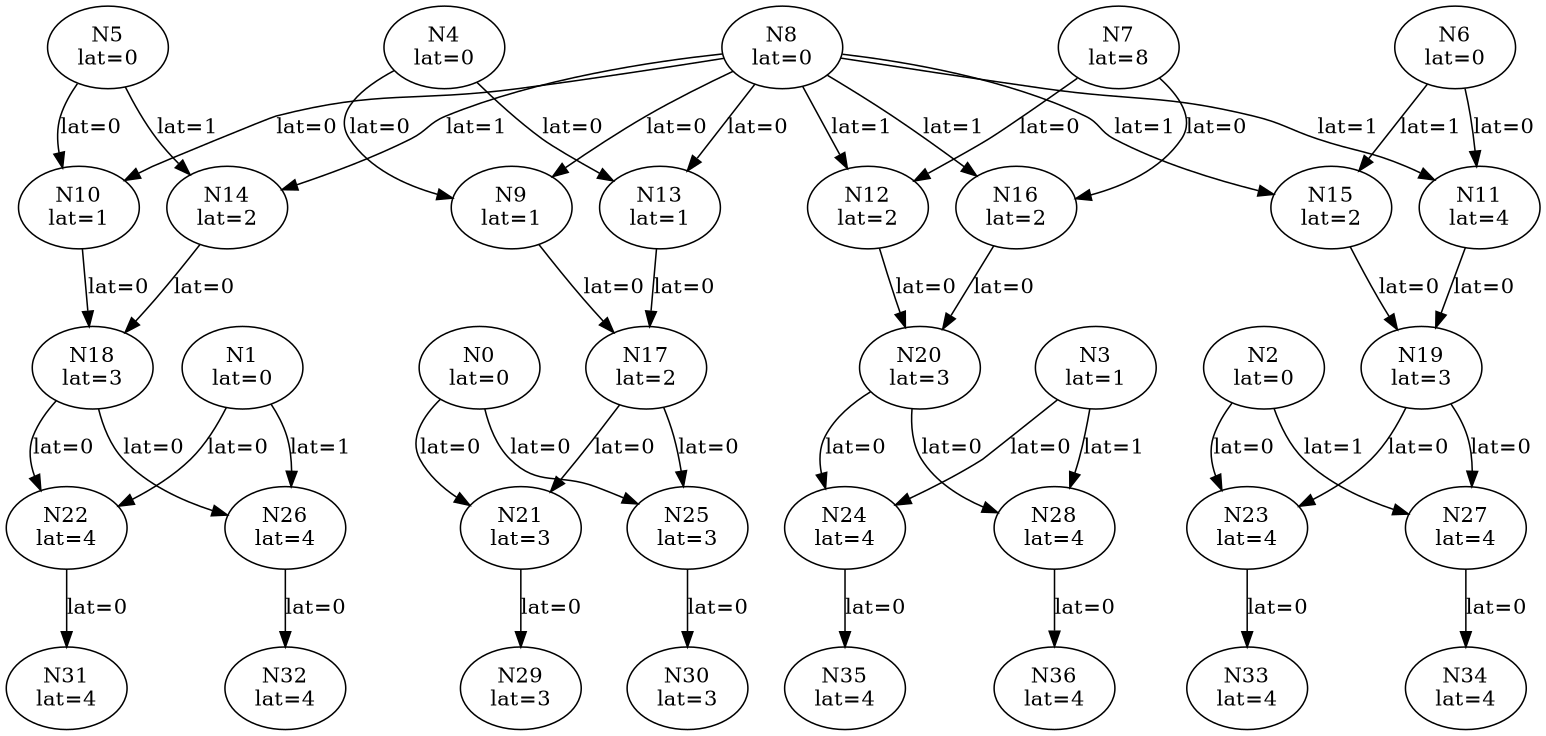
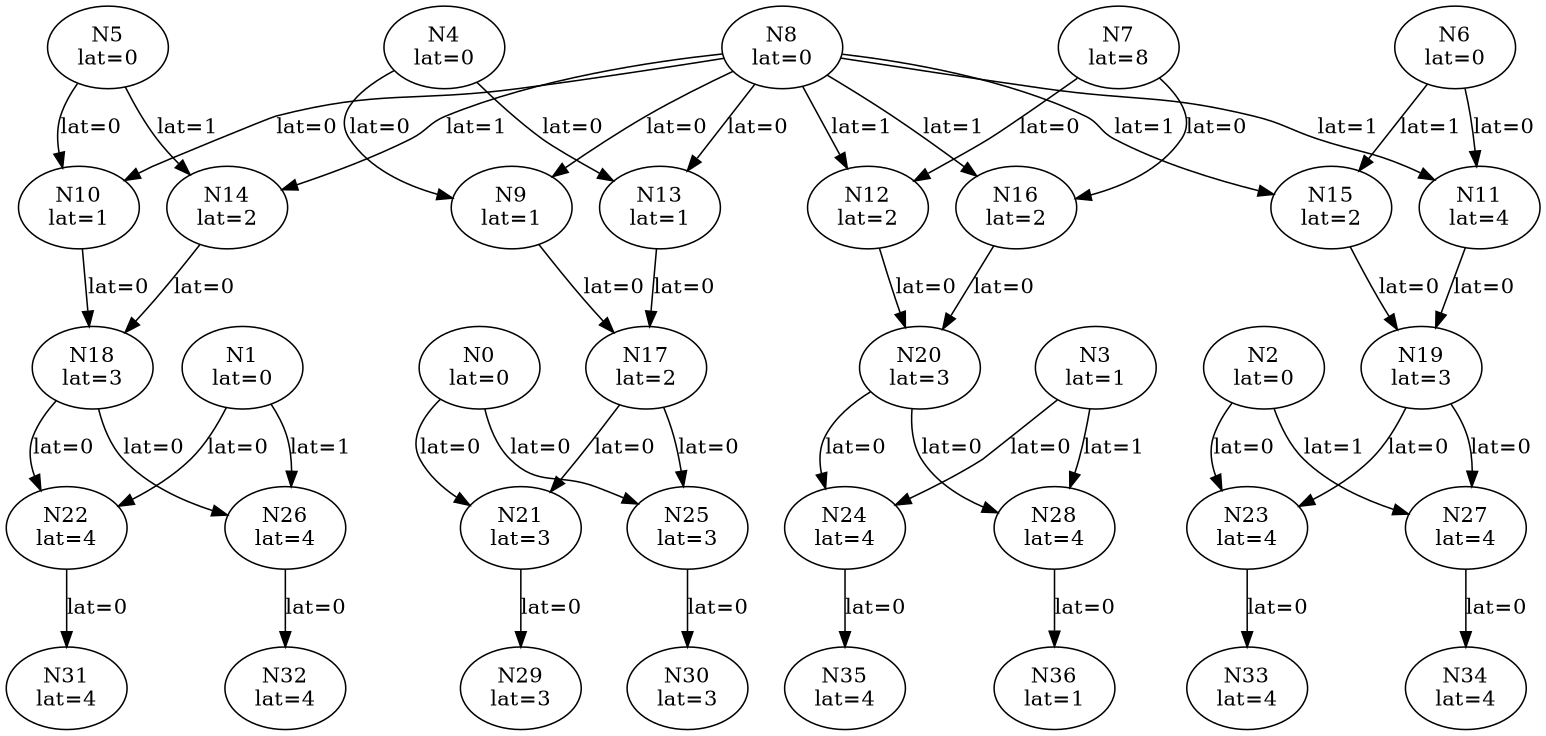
(1055, 688) -> (1055, 688)
